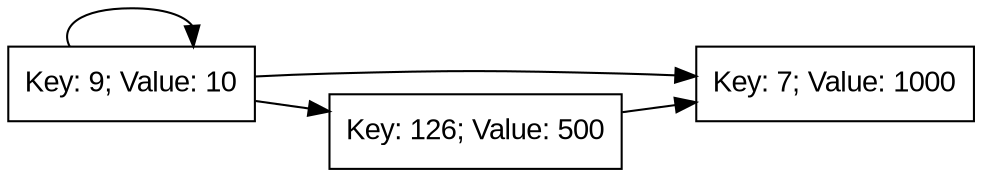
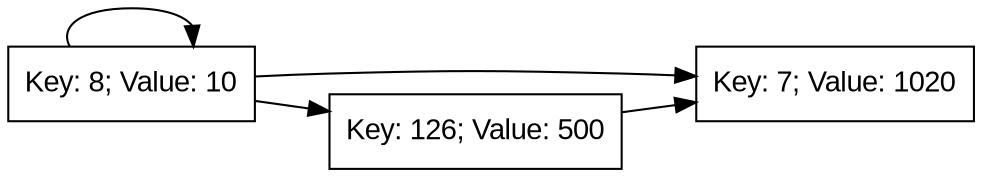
(132, 84) -> (132, 84)
(835, 84) -> (835, 84)
